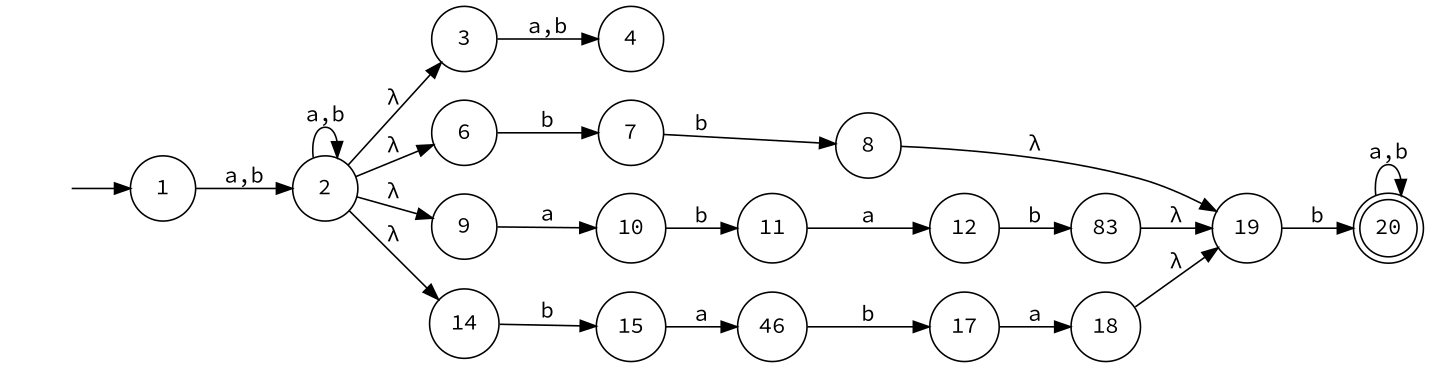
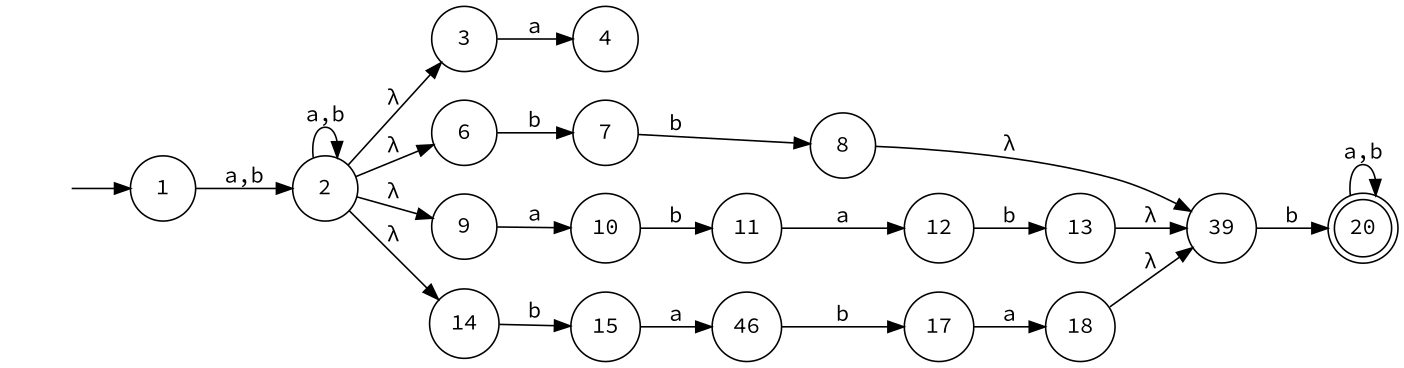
(548, 27) -> (535, 27)
(1106, 228) -> (1080, 228)
(1247, 228) -> (1222, 228)
